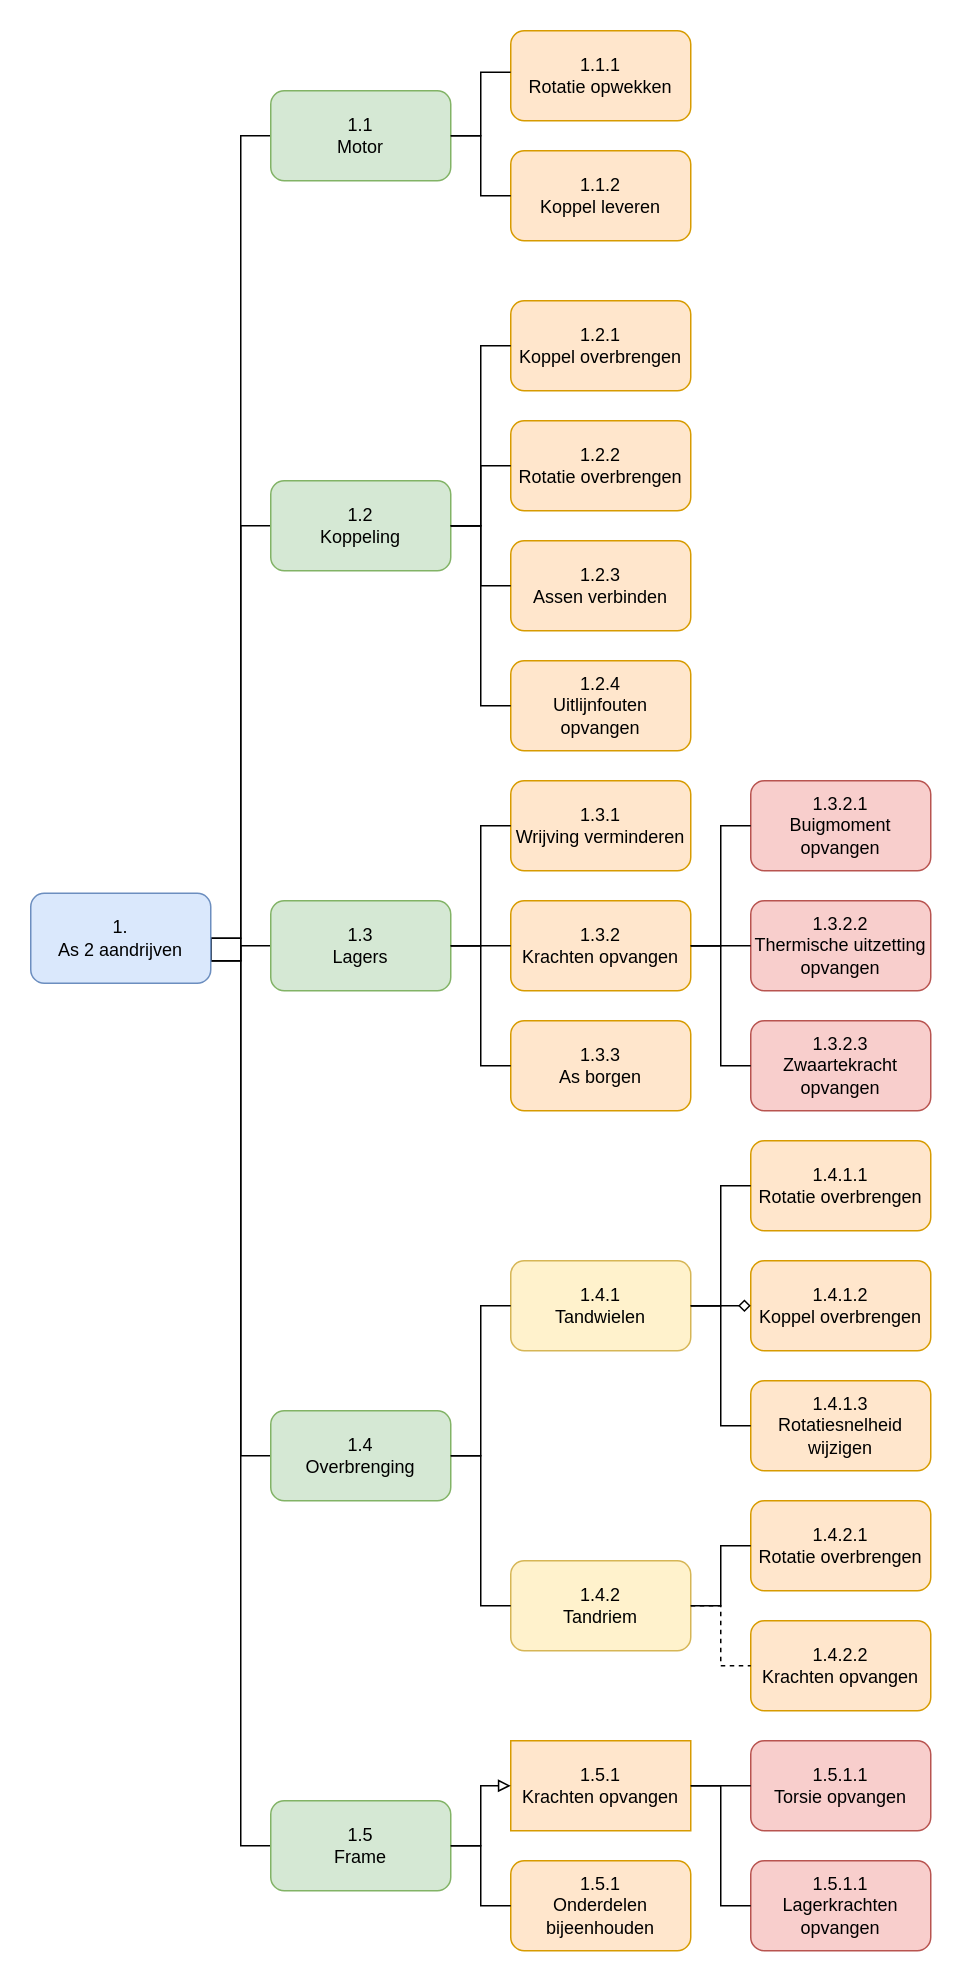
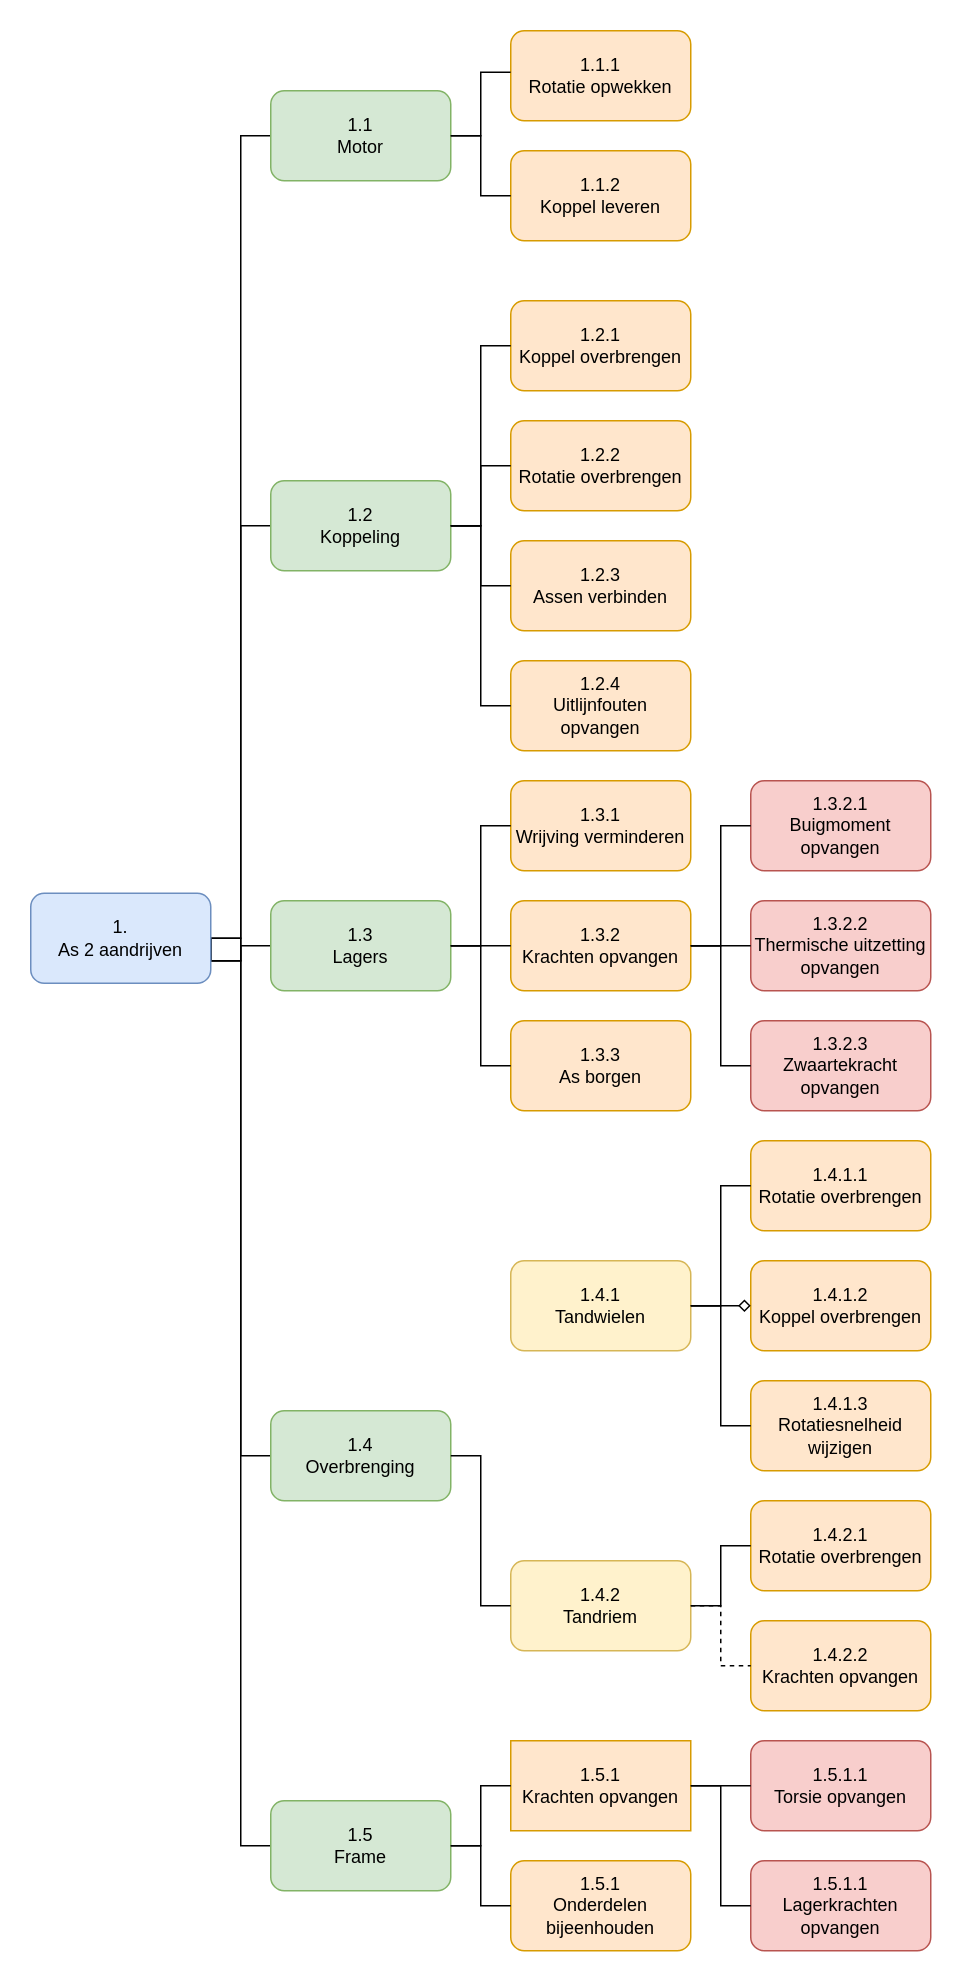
(481, 1365) -> none
(498, 1786) -> (502, 1786)
